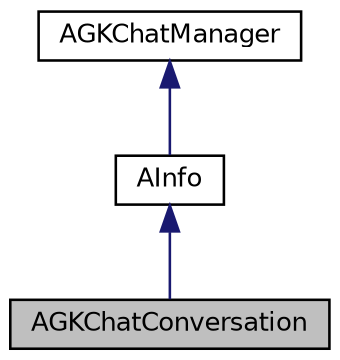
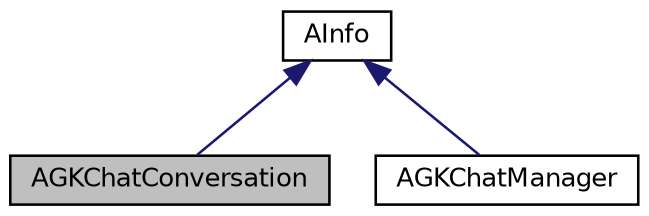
(170, 122) -> (432, 116)
